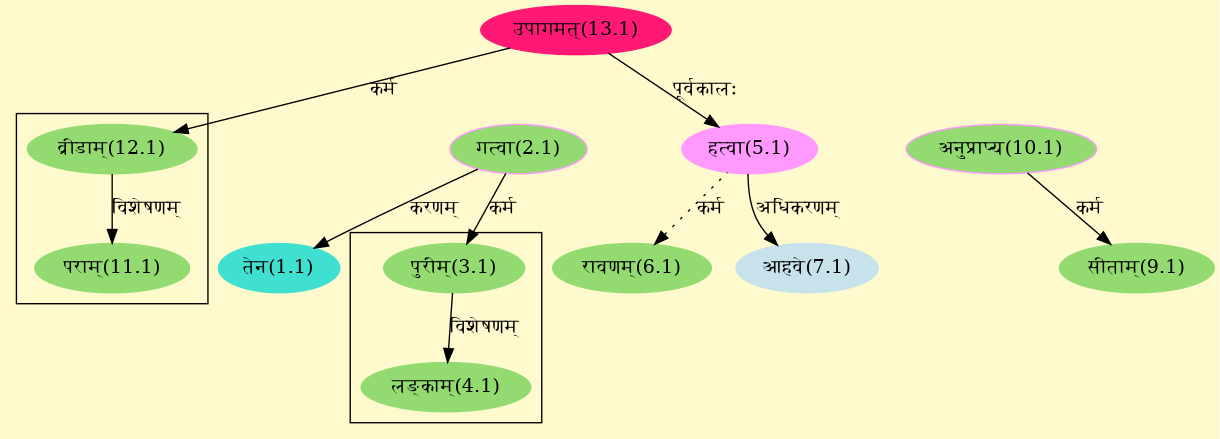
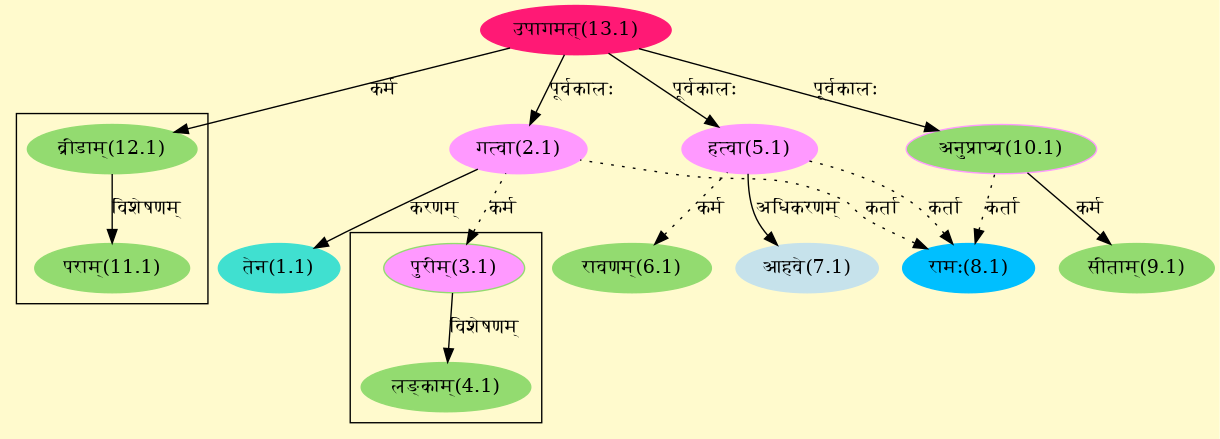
none -> (550, 83)
none -> (782, 88)
(518, 149) -> (518, 149)
(490, 202) -> (490, 202)
(454, 268) -> (454, 268)
none -> (969, 268)
